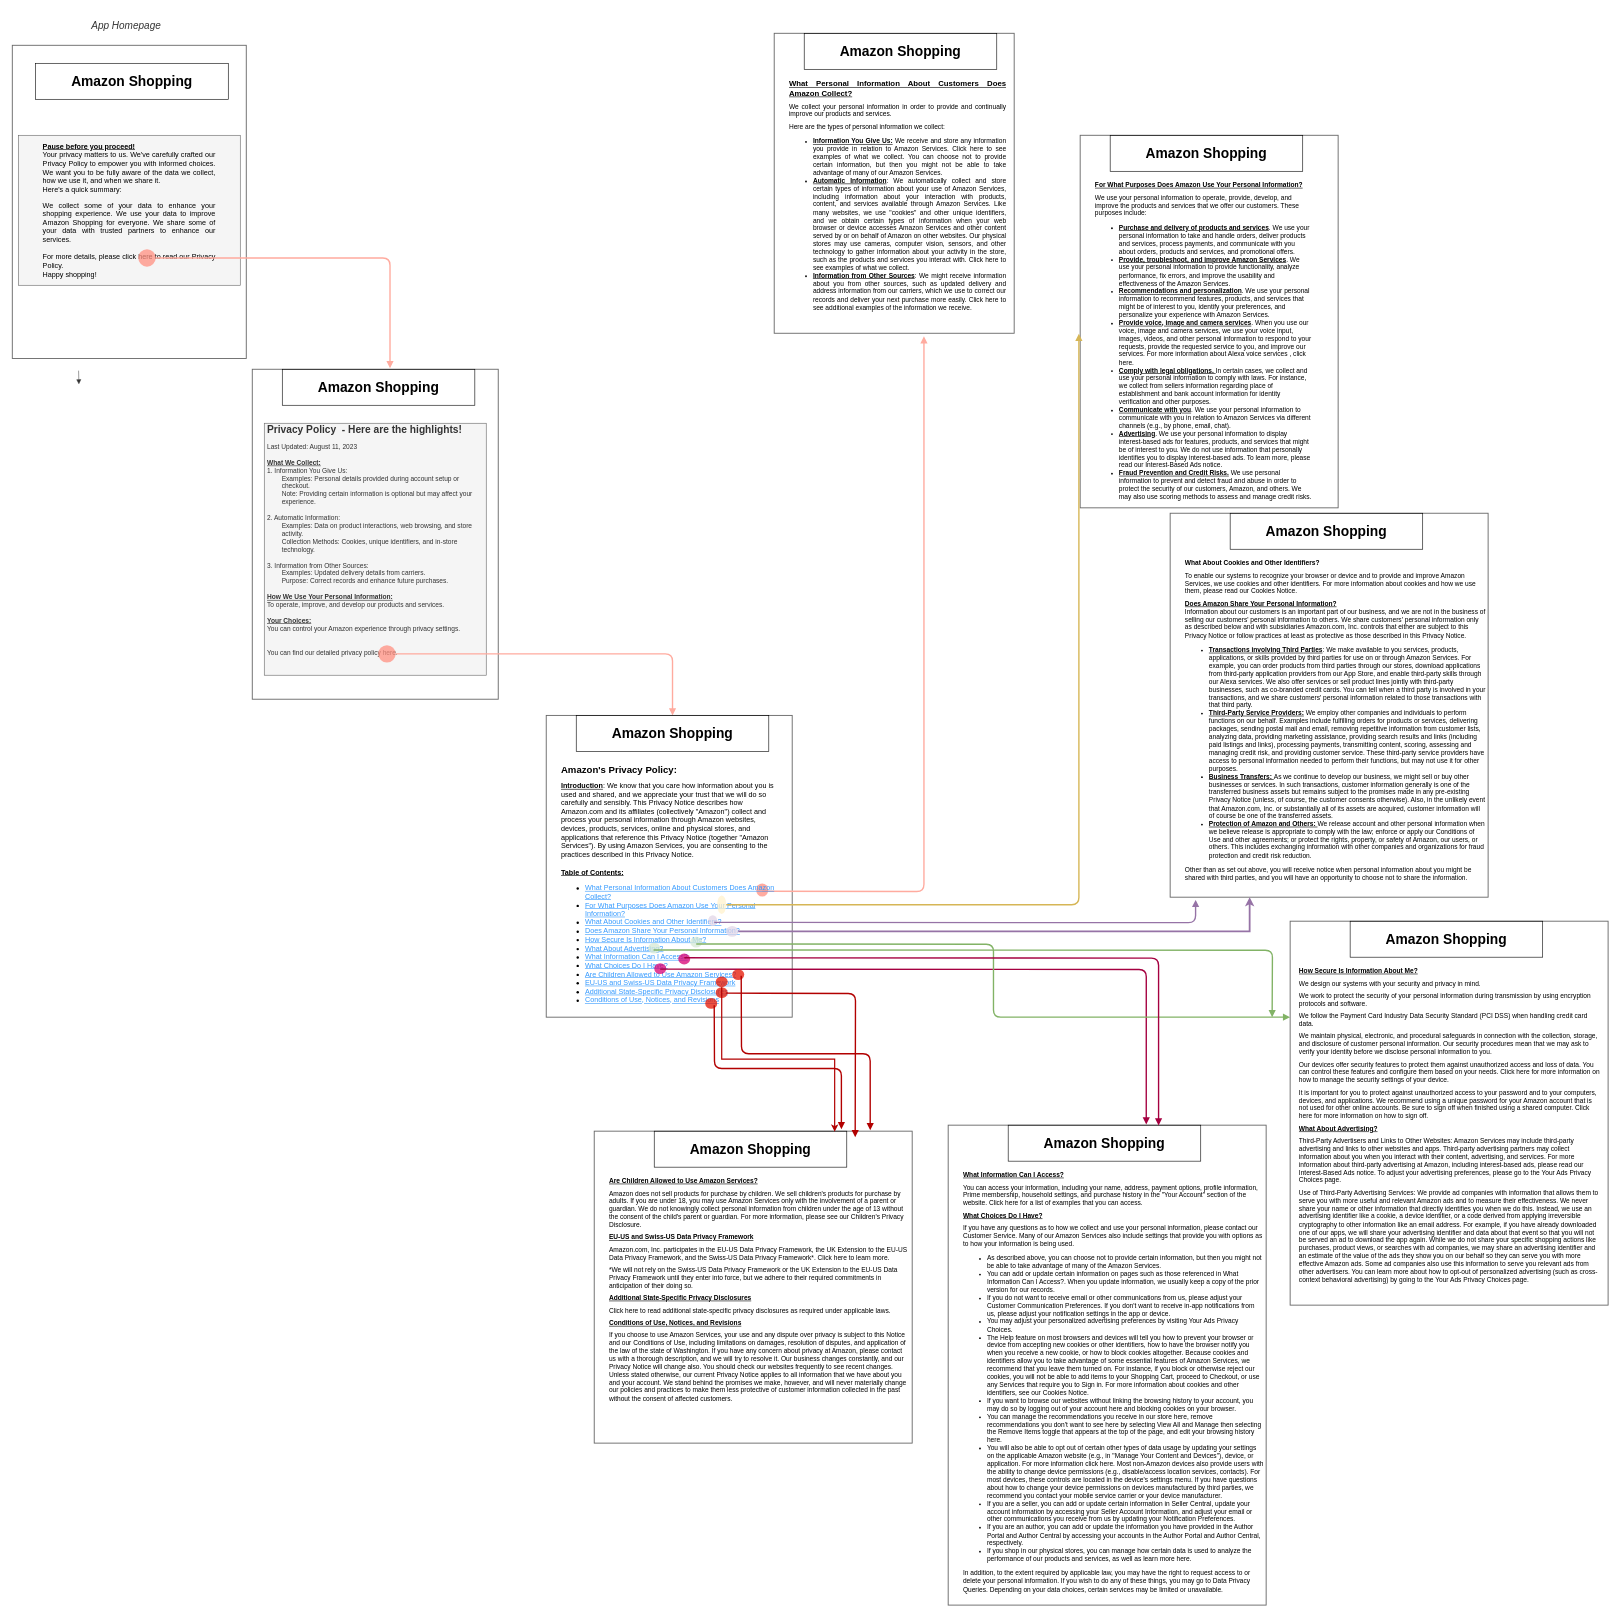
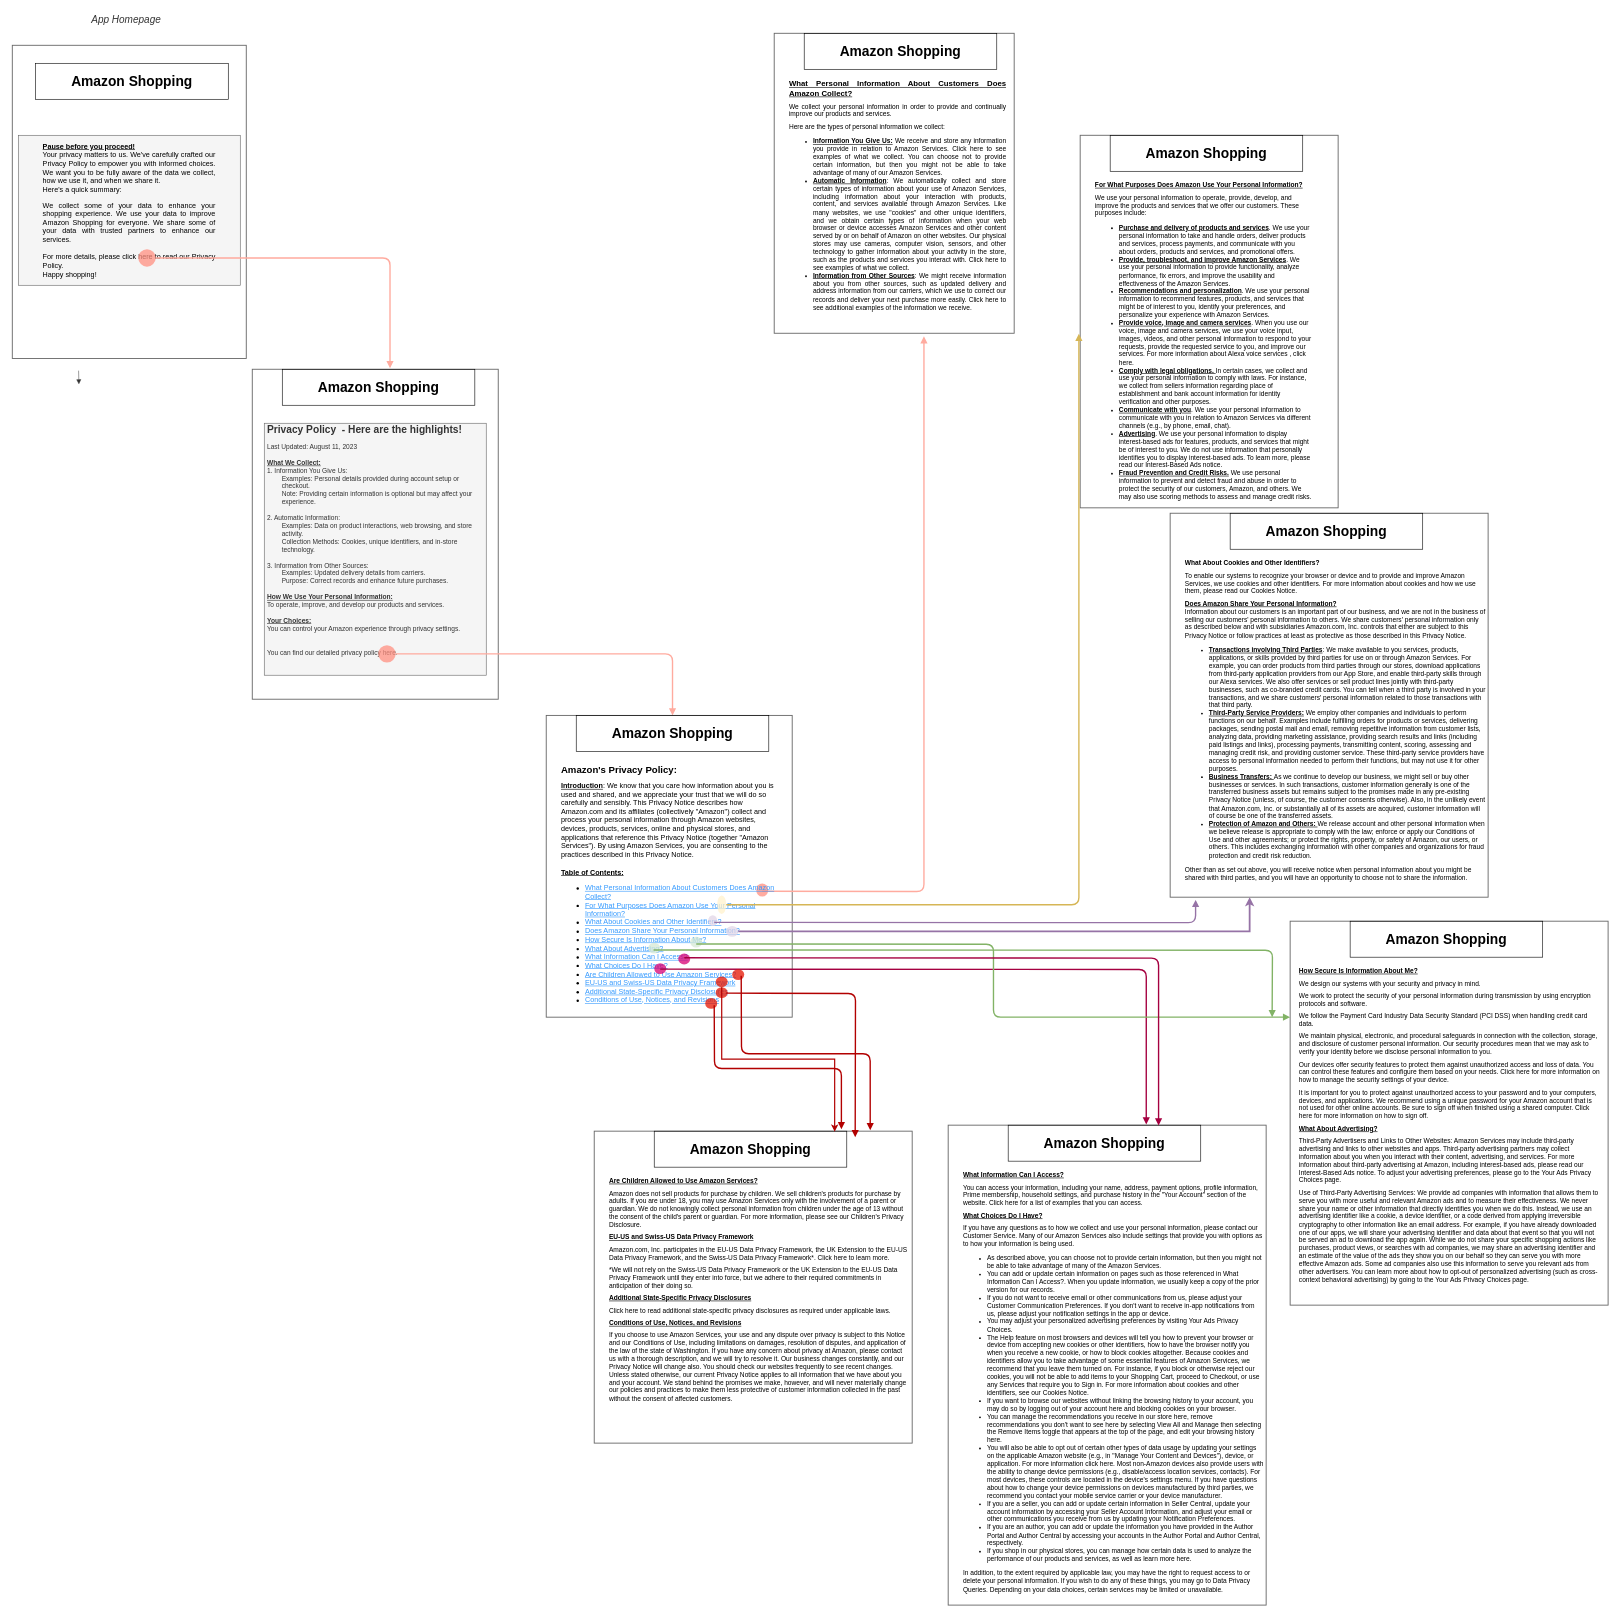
(126, 26) -> (126, 20)
